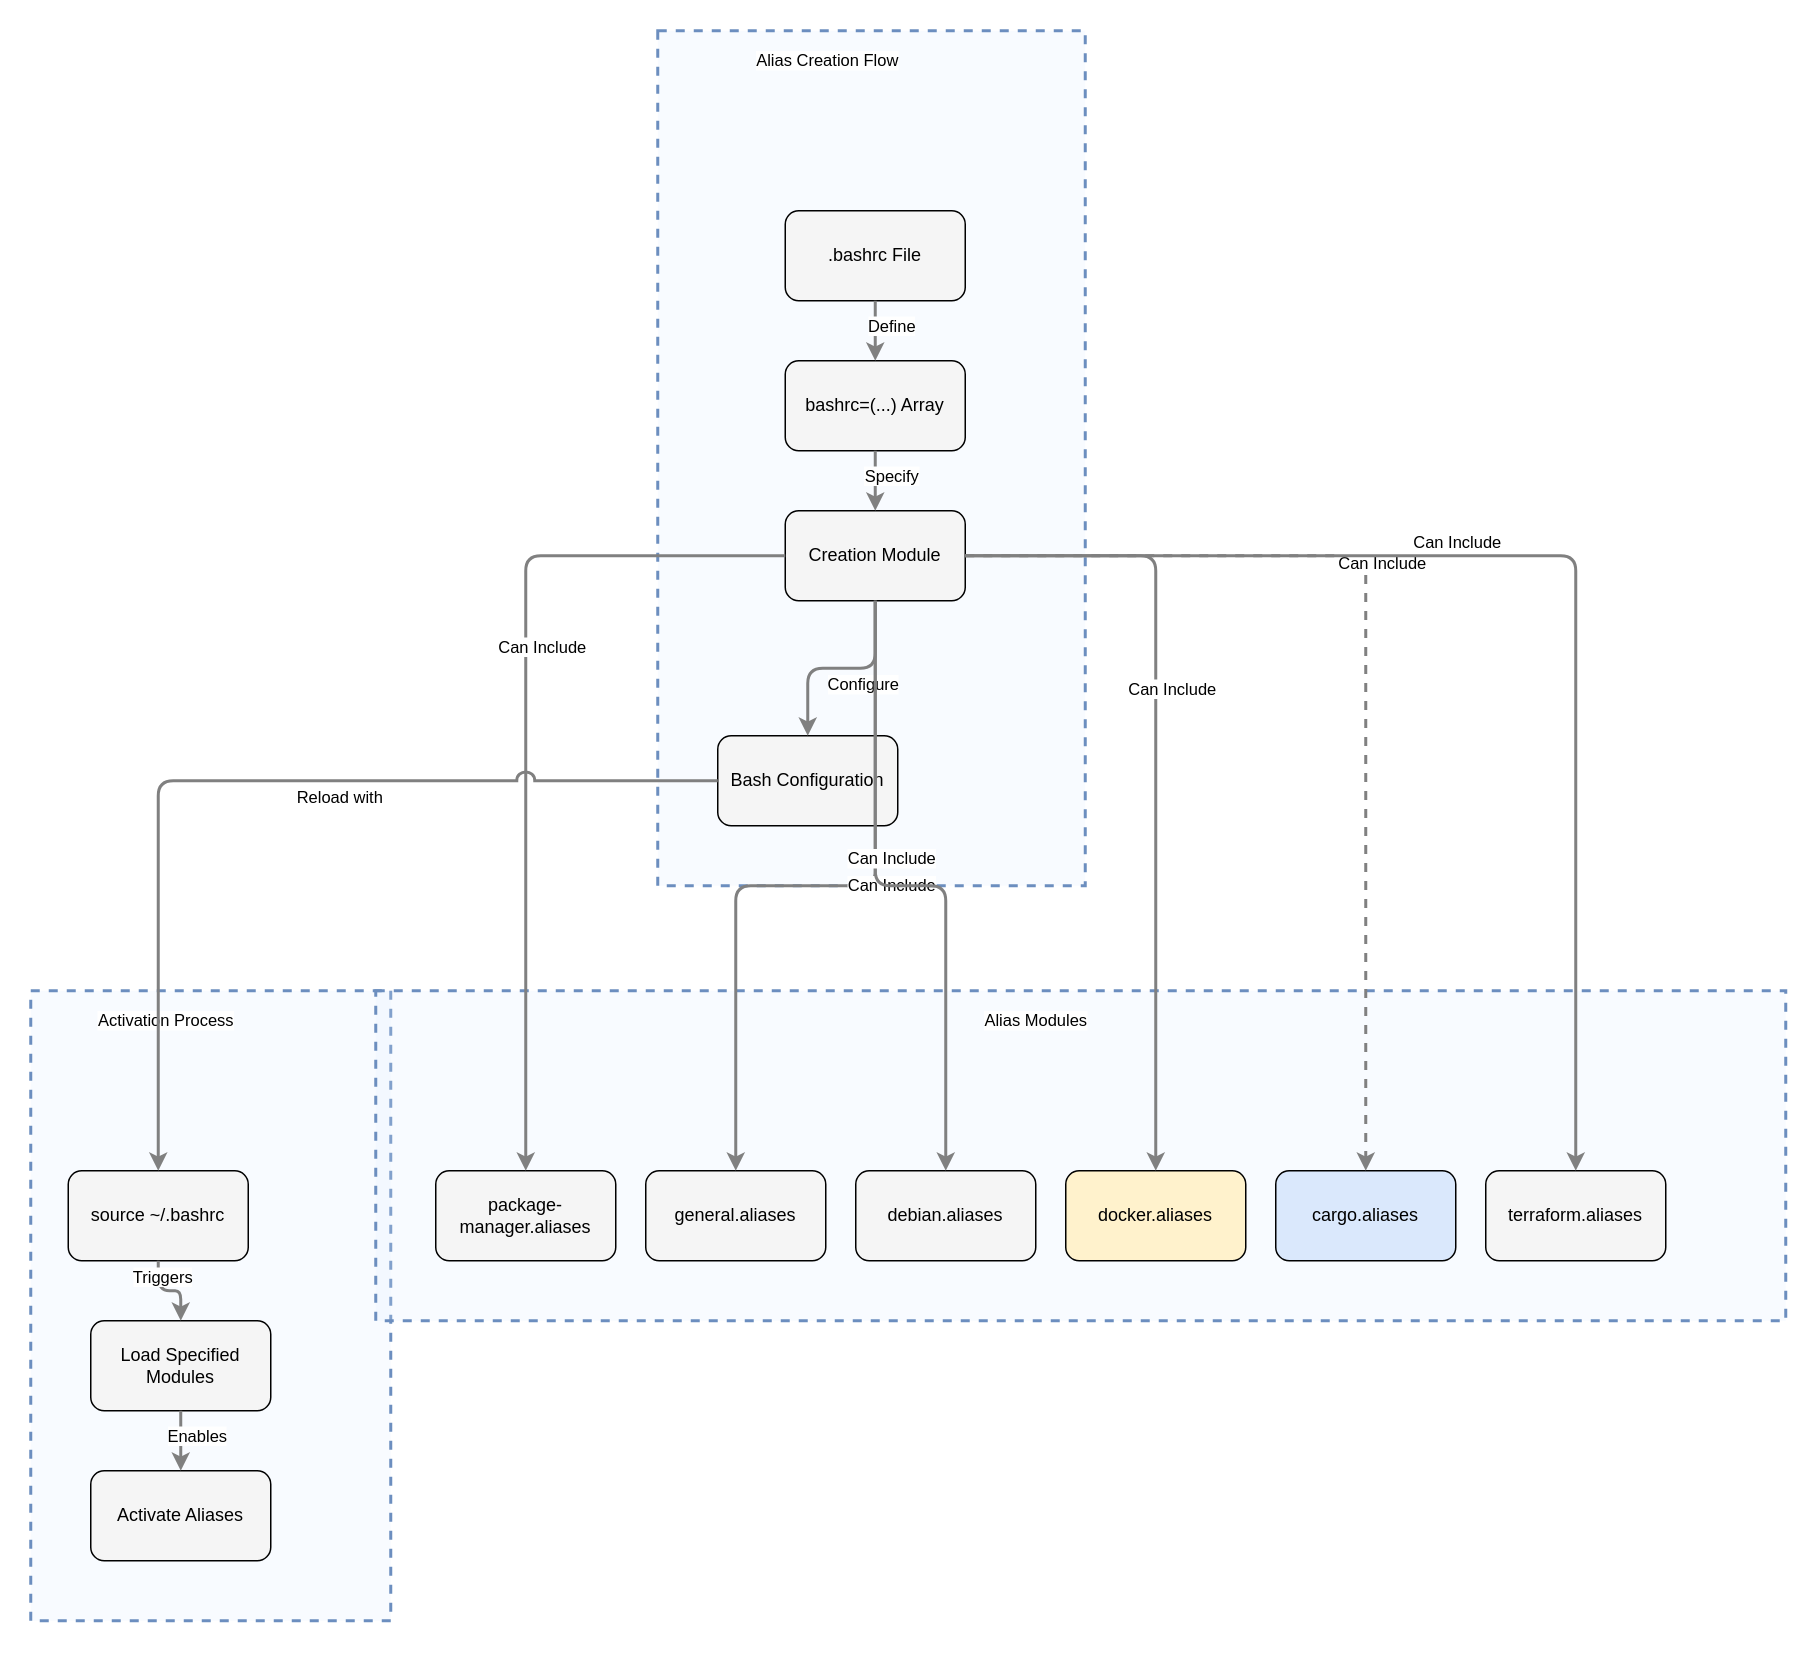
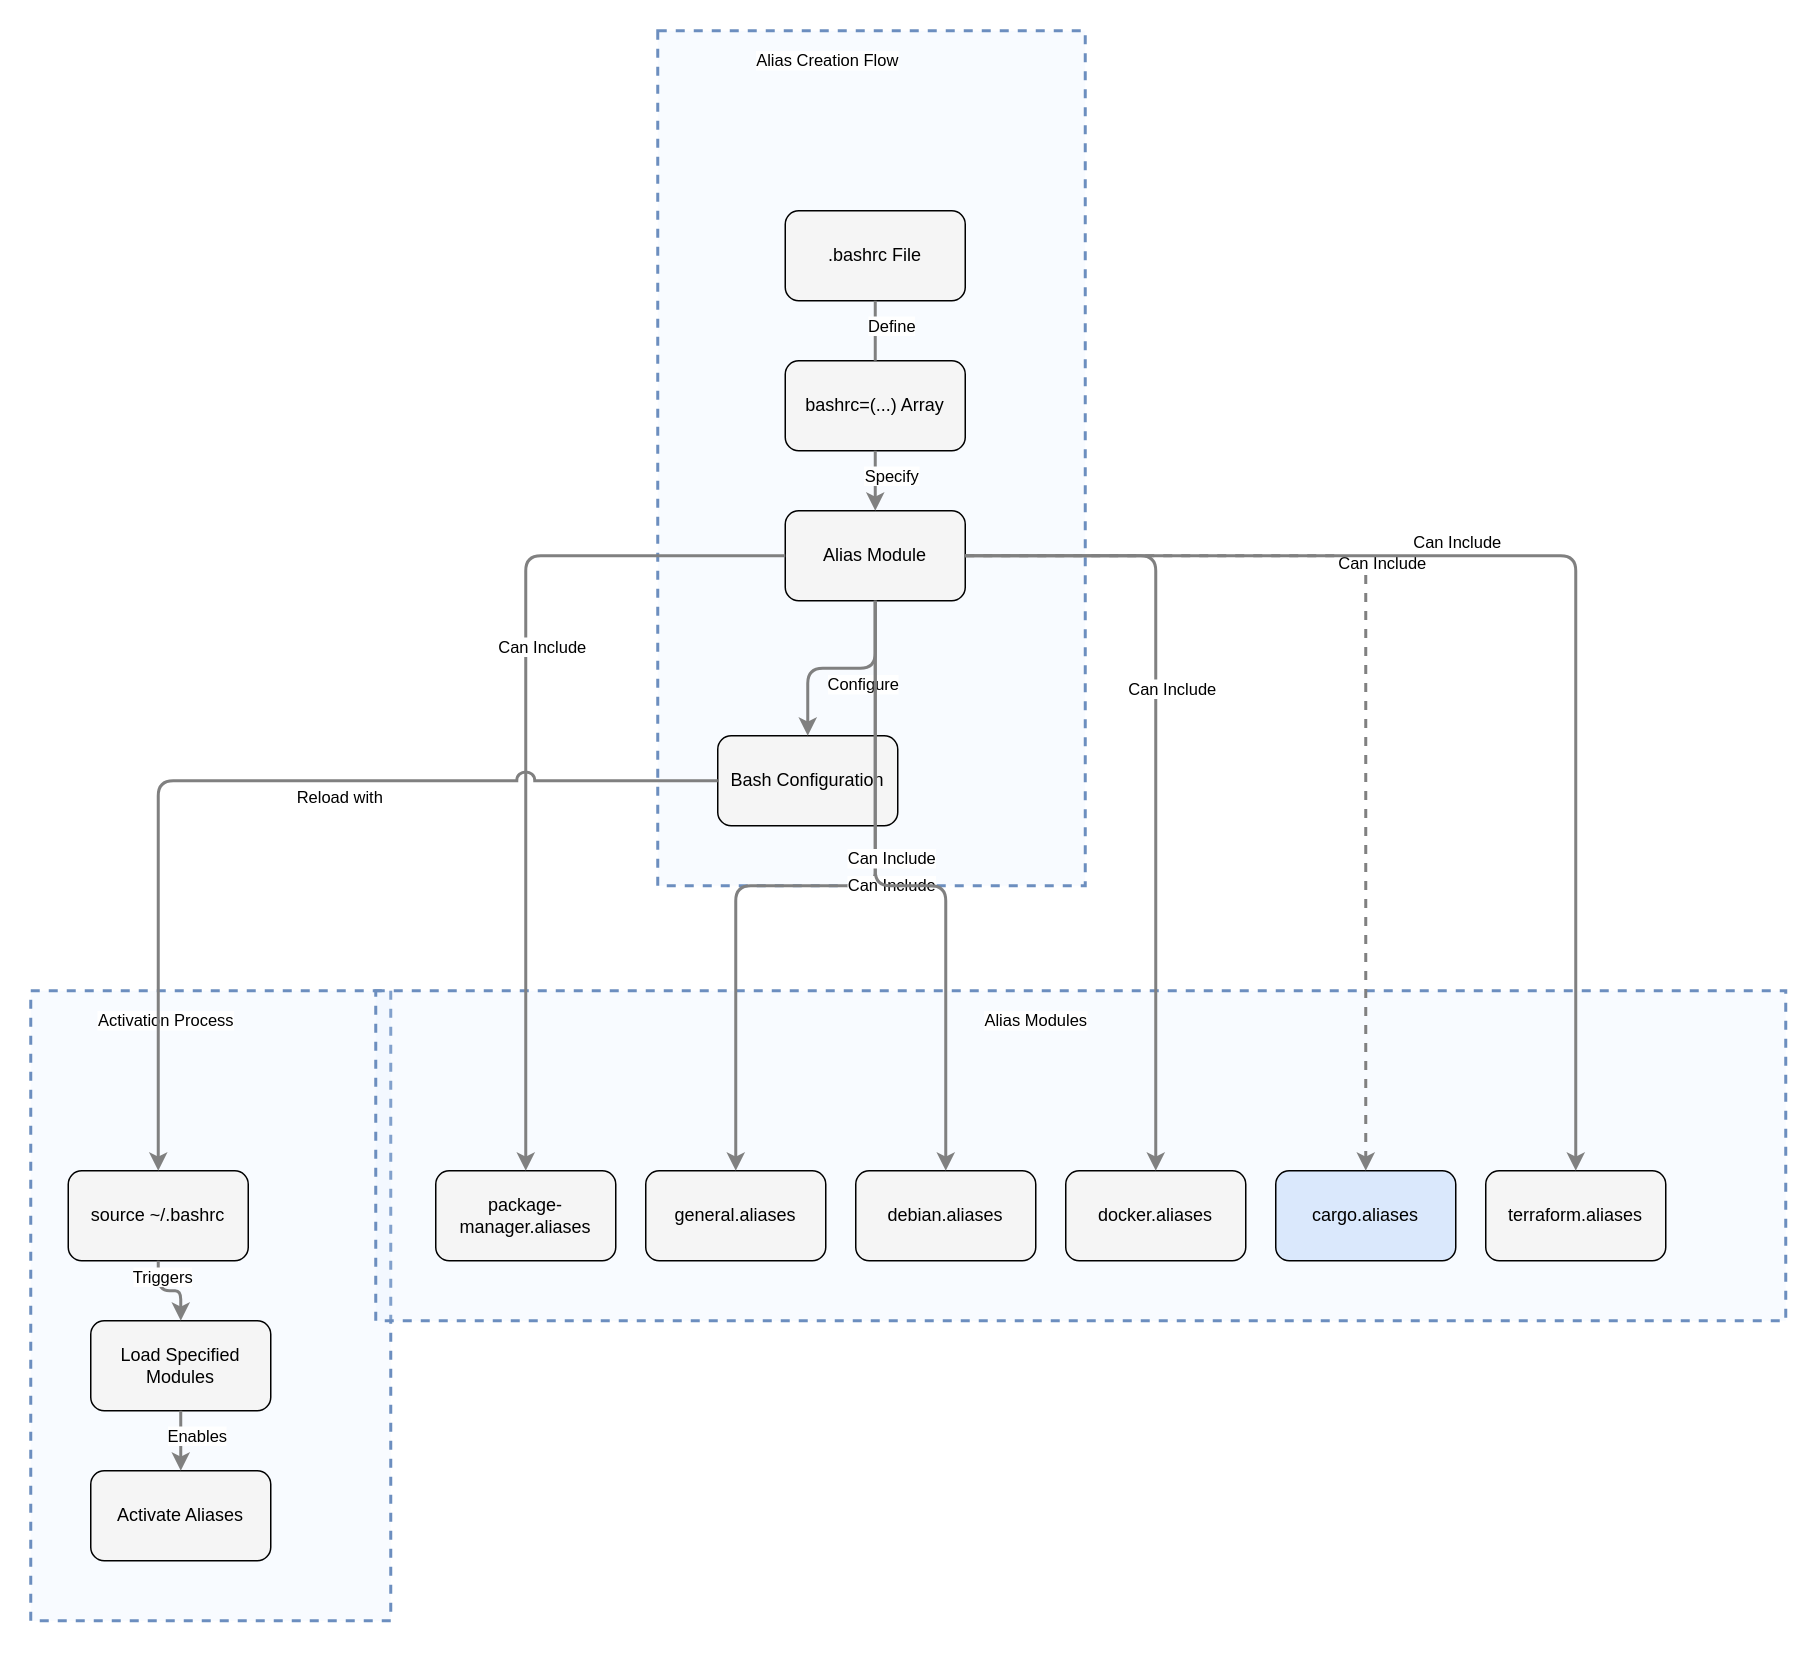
(875, 346) -> (875, 352)
(875, 556) -> (875, 556)
(1156, 1216) -> (1156, 1216)
